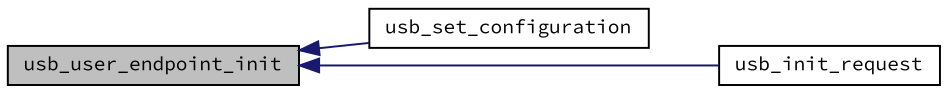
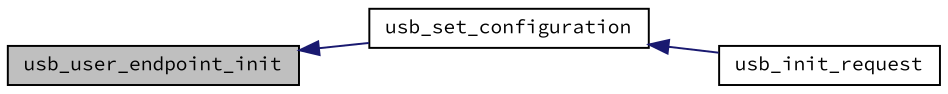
(519, 65) -> (694, 50)
